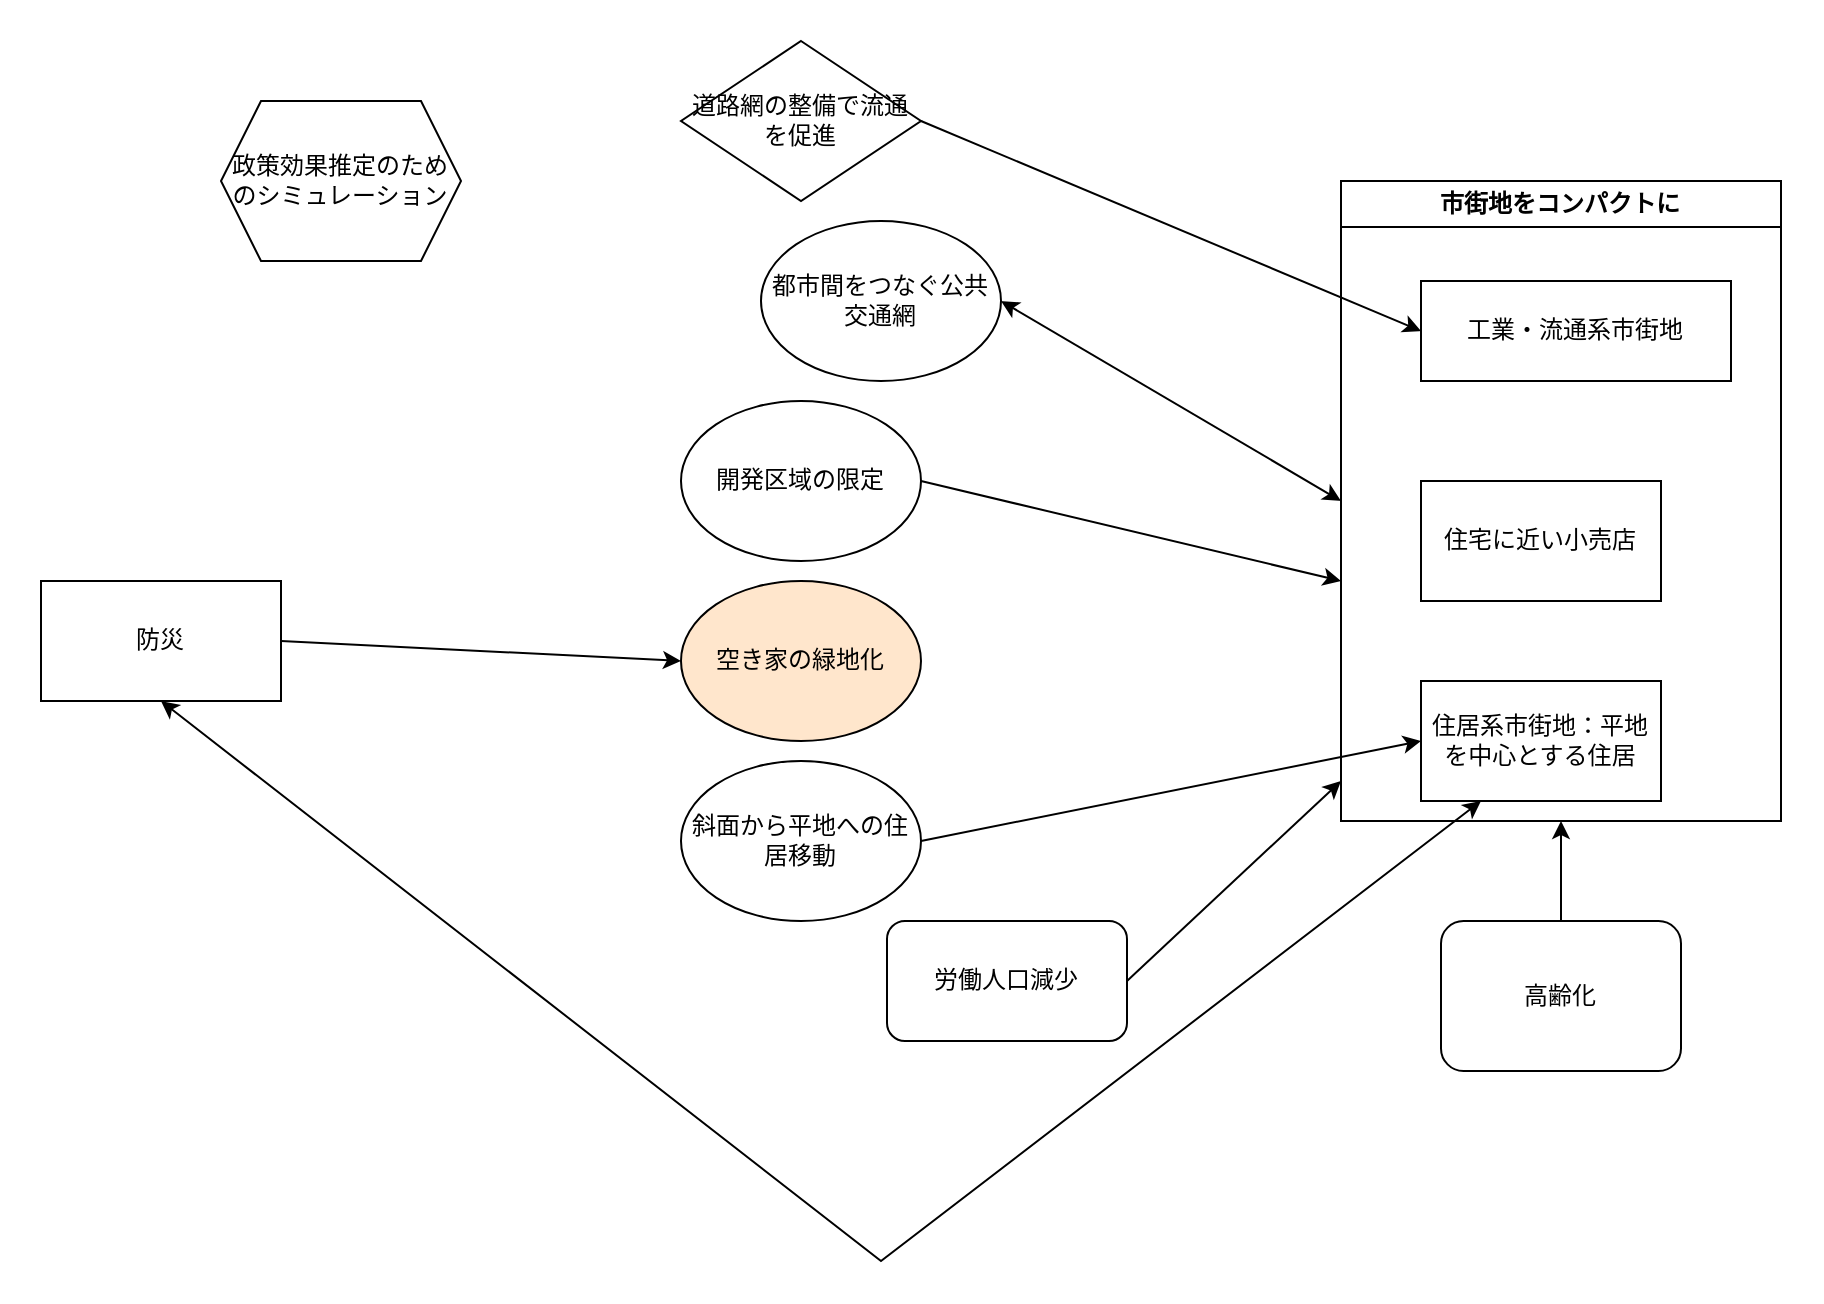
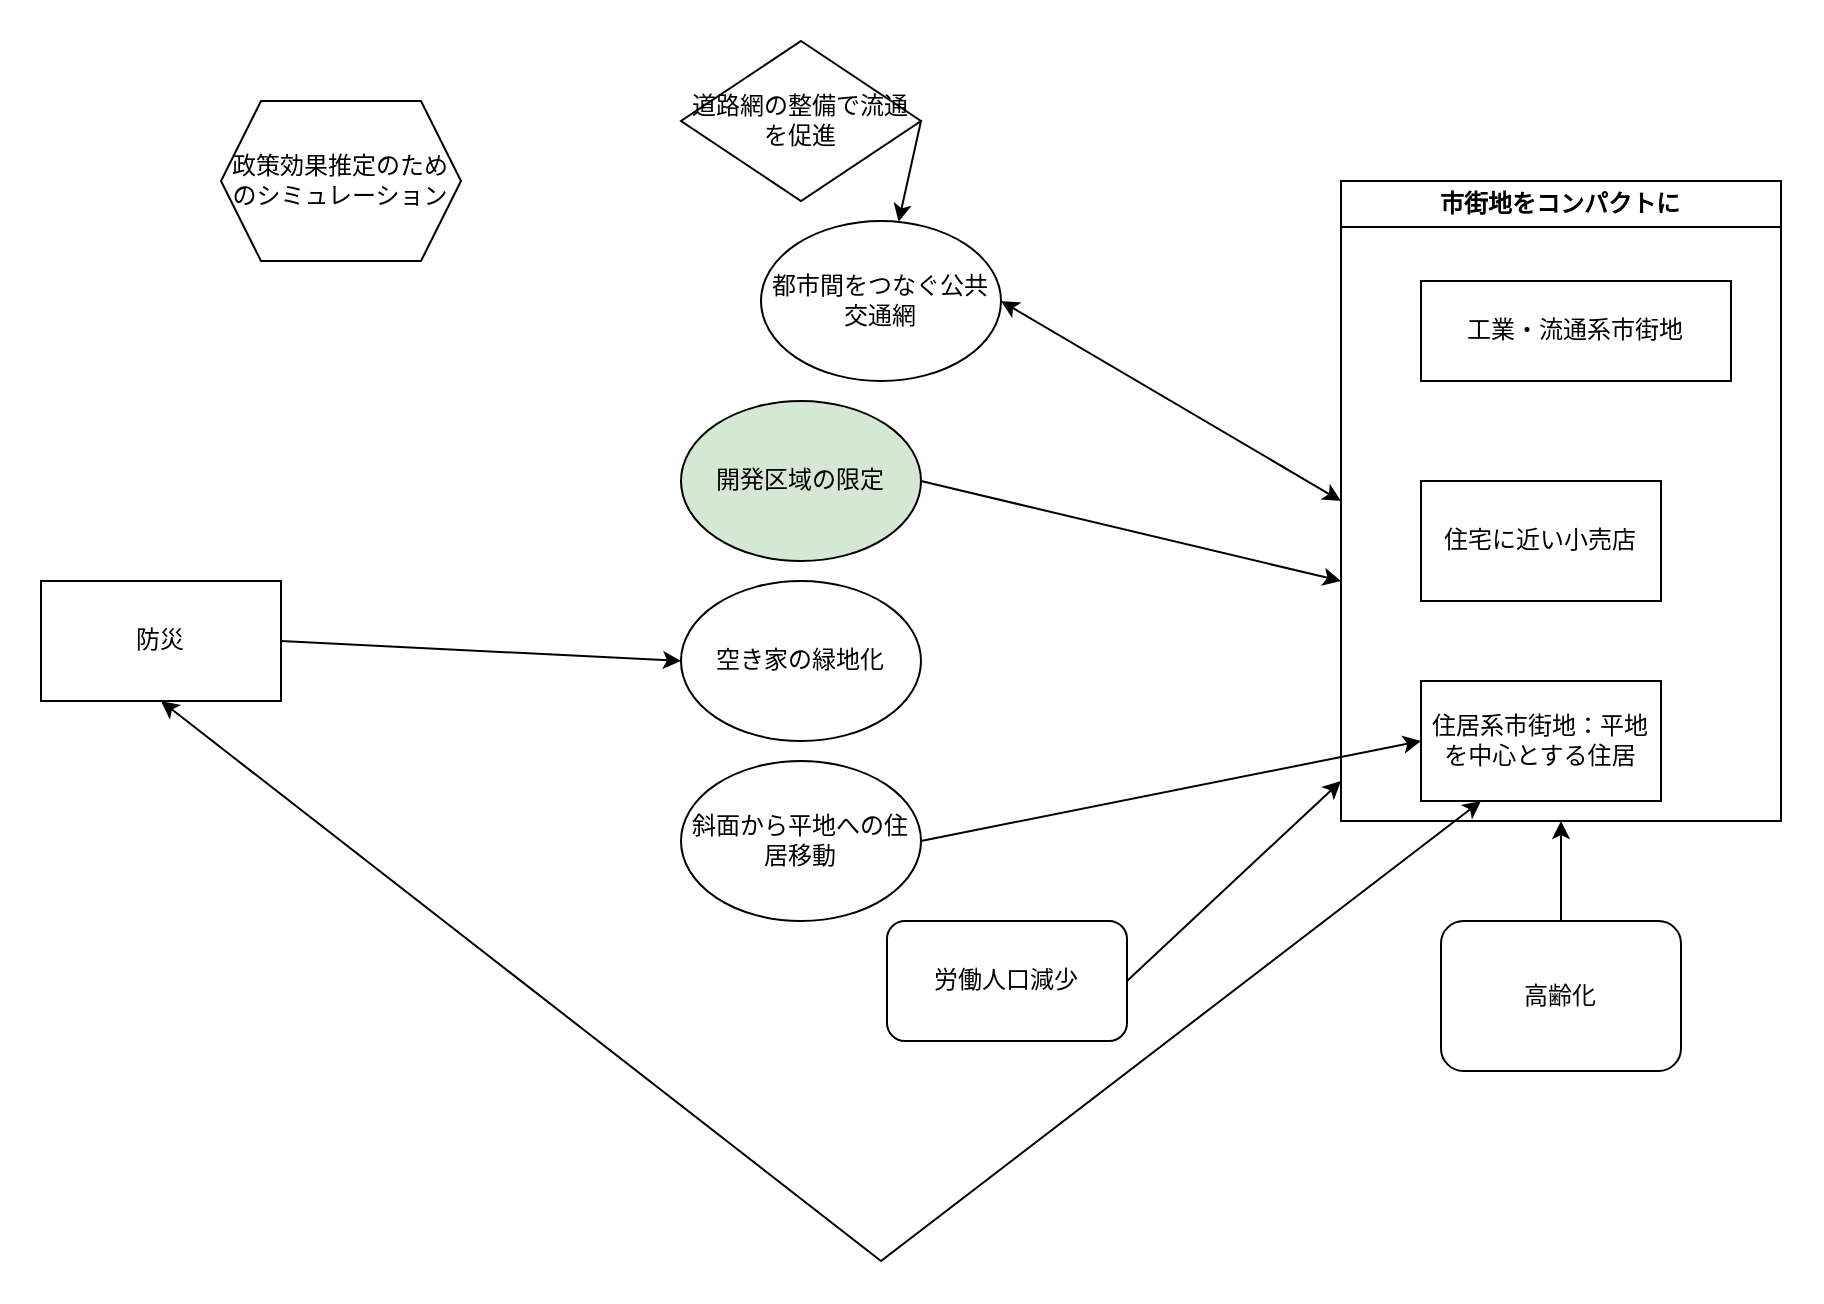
(1165, 223) -> (911, 165)
(801, 481) -> (801, 481)
(801, 661) -> (801, 661)
